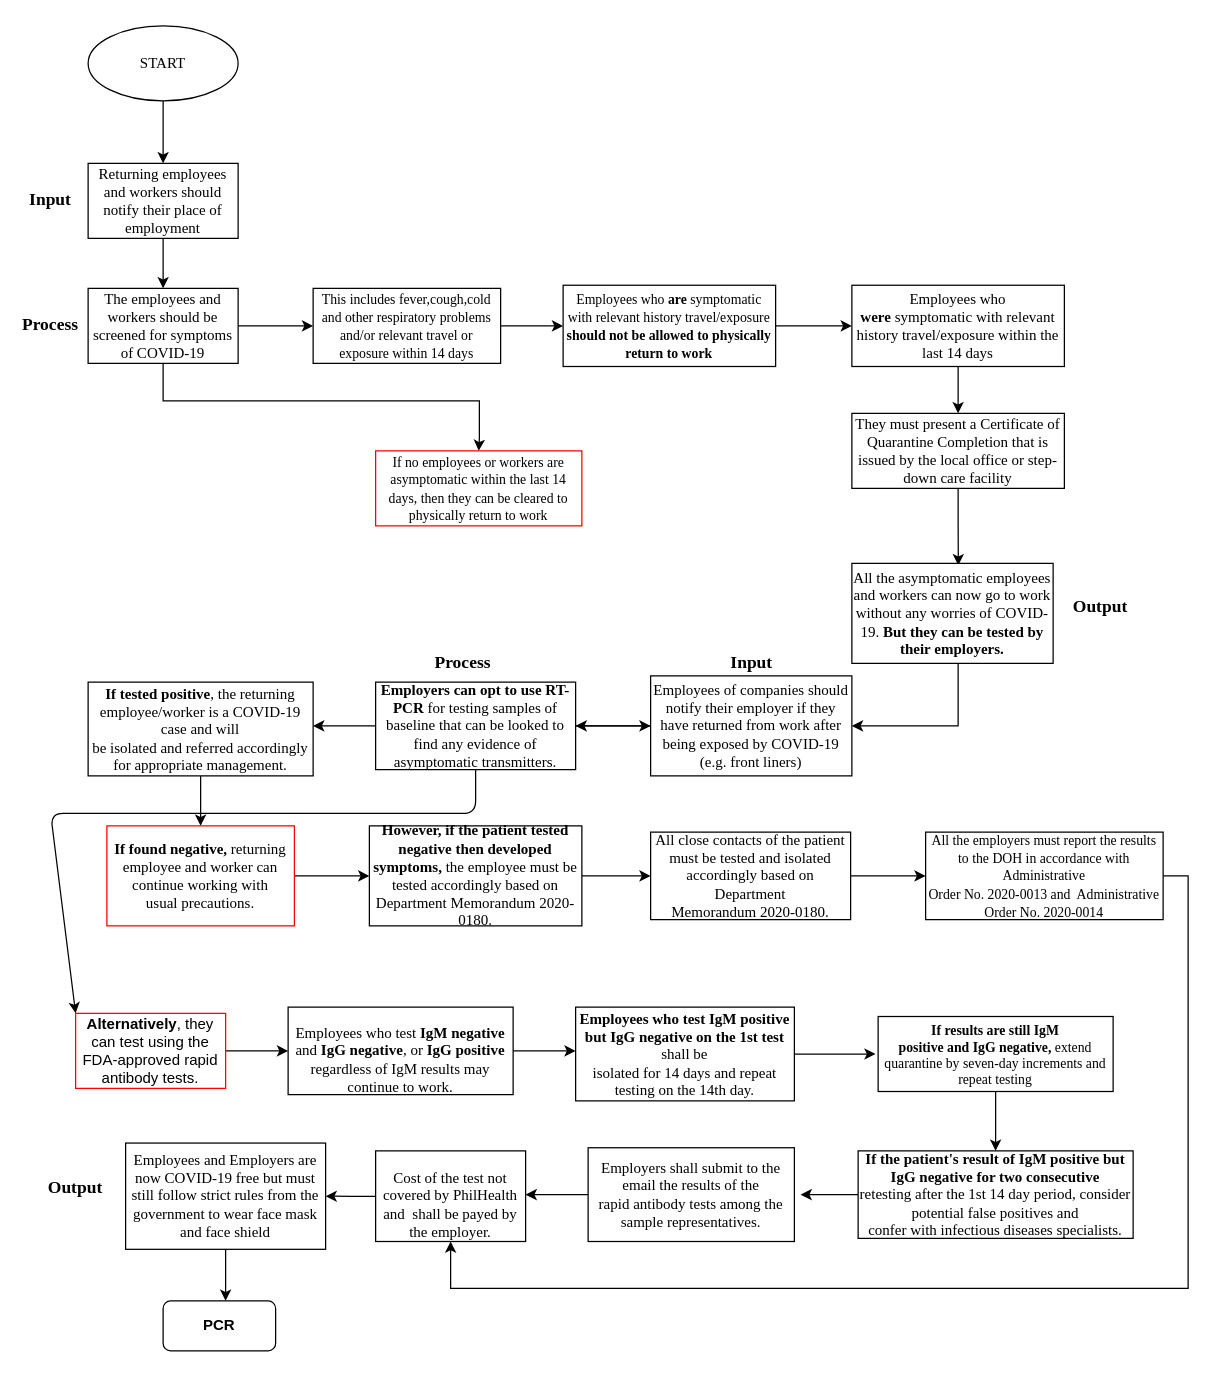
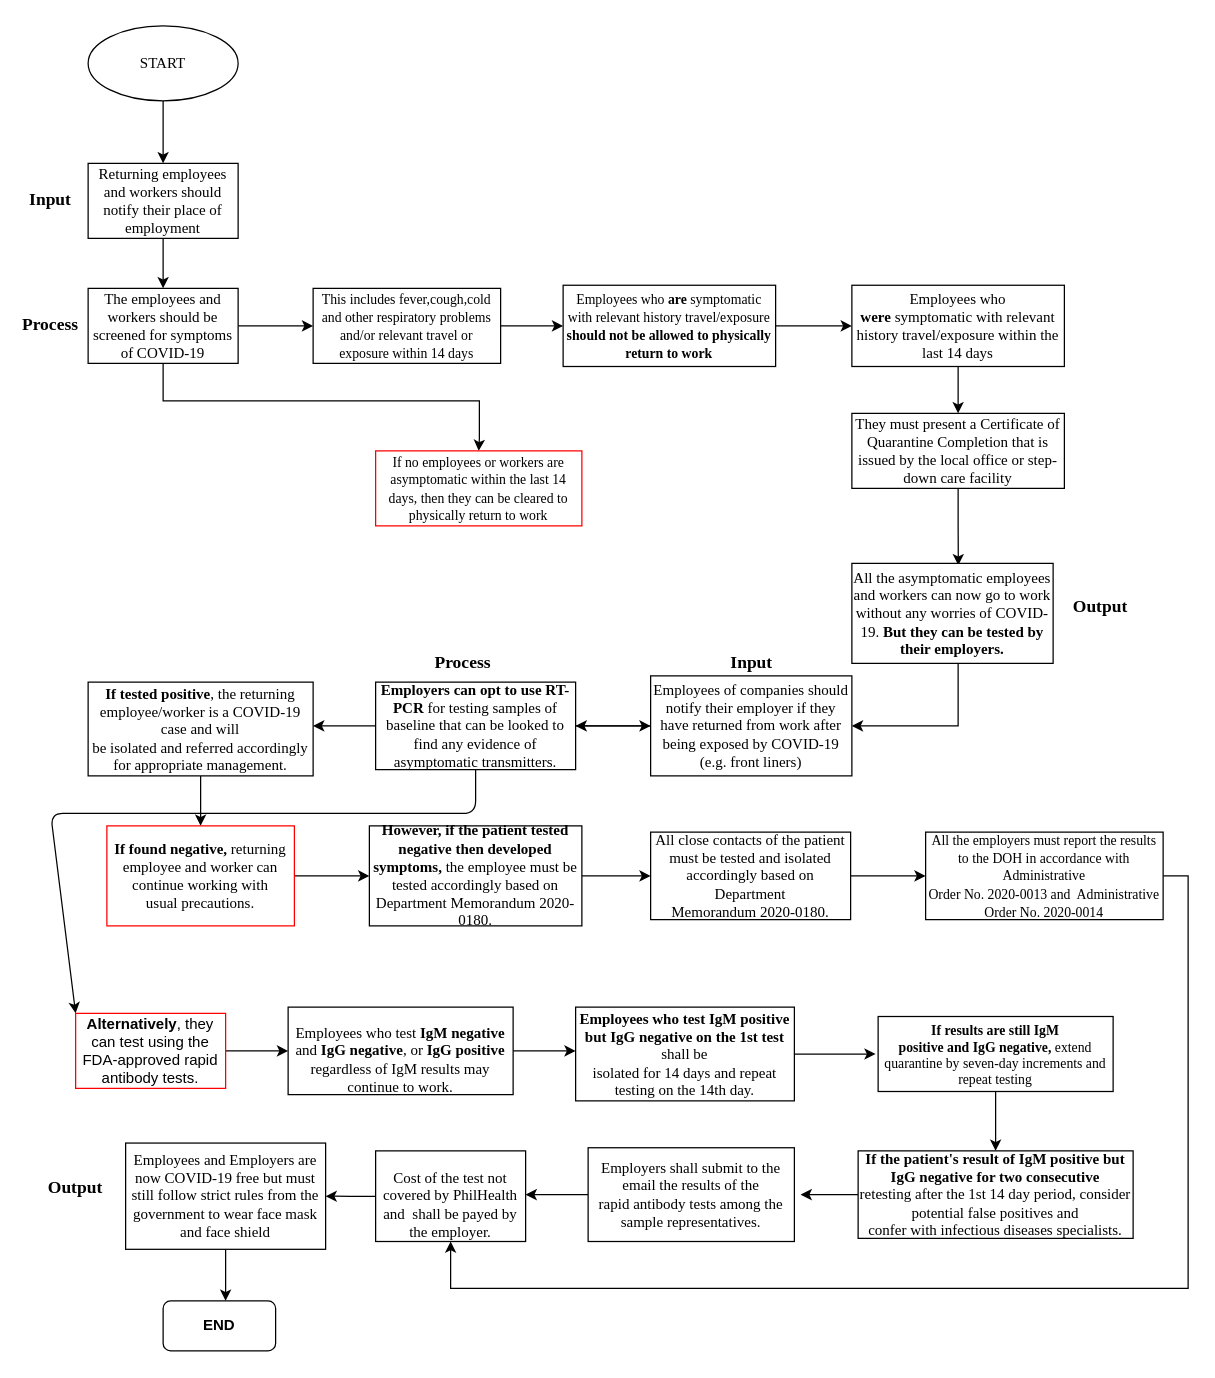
(219, 1326) -> (219, 1326)
